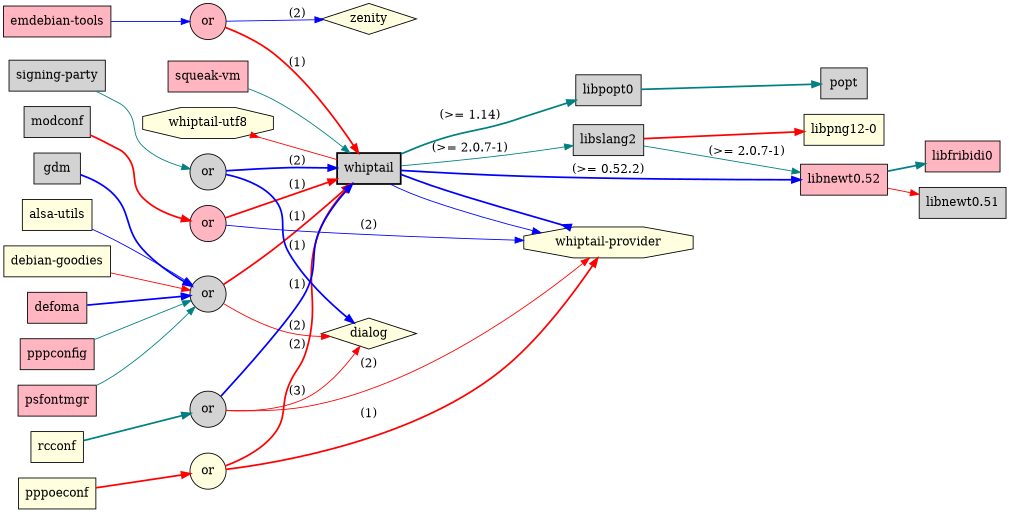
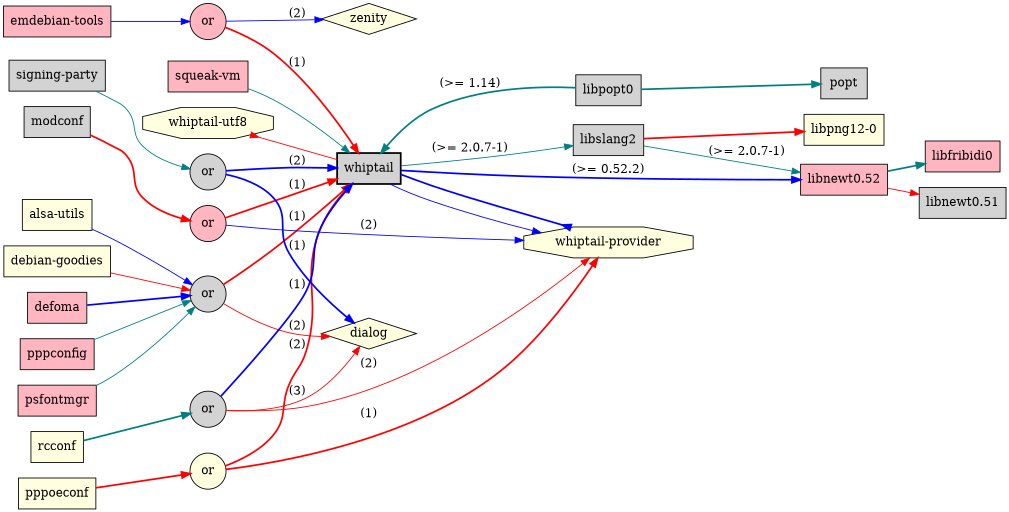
(484, 128) -> (474, 95)
(57, 169) -> none
